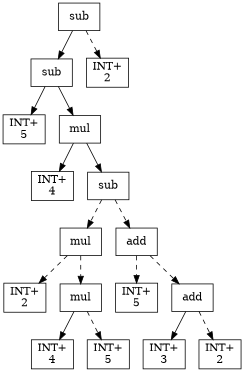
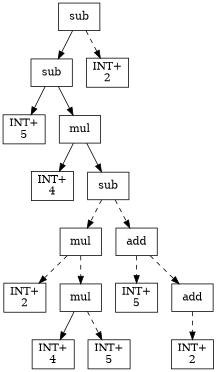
(164, 354) -> none
